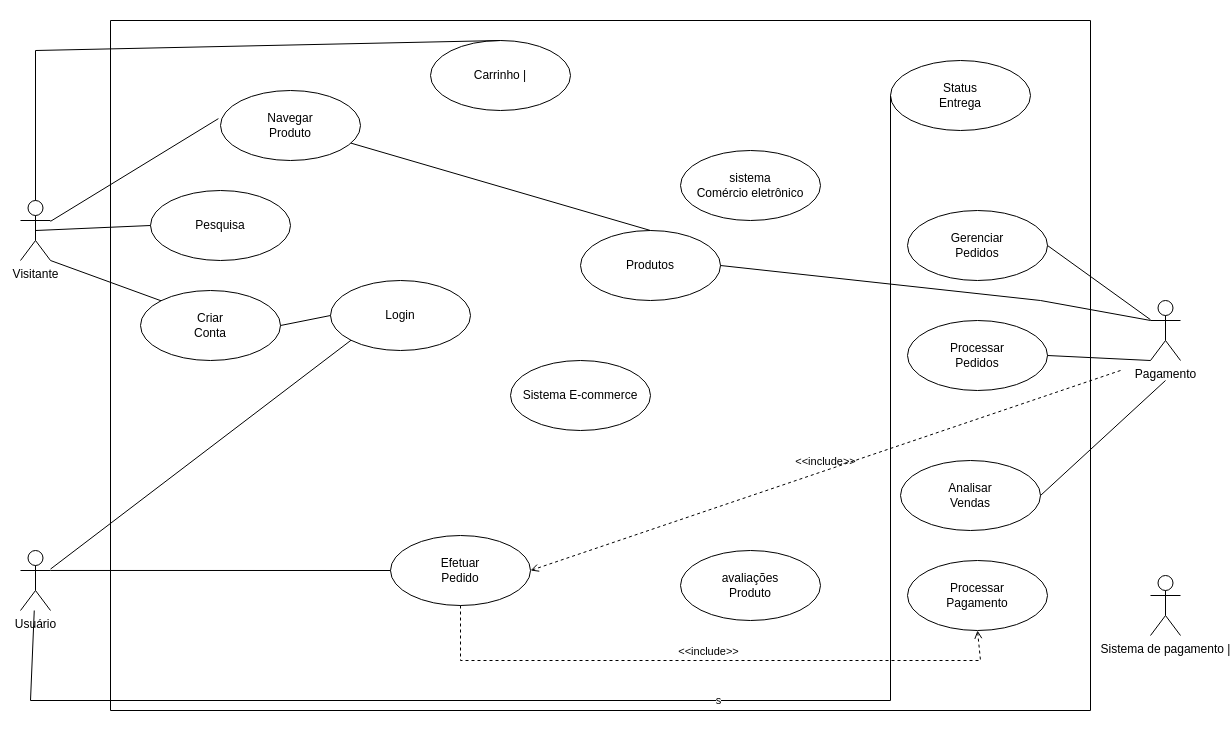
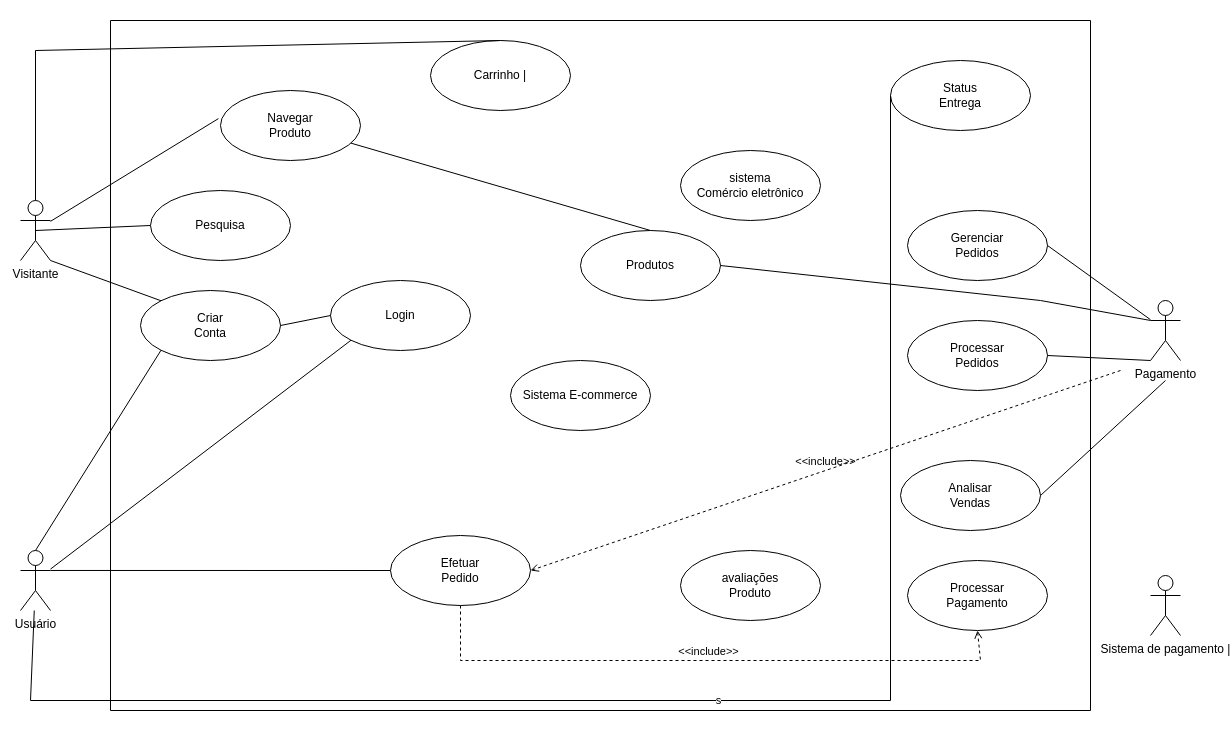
none -> (98, 450)
